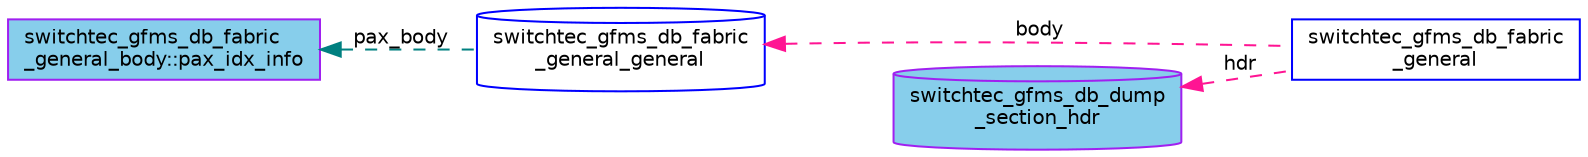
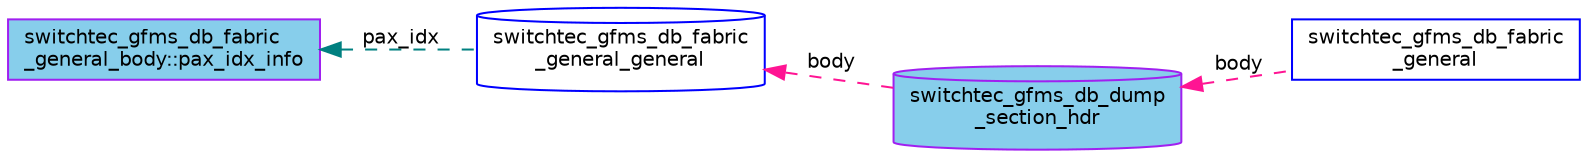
(398, 38) -> (398, 38)
(1039, 43) -> (839, 80)
(1237, 65) -> (1237, 65)
